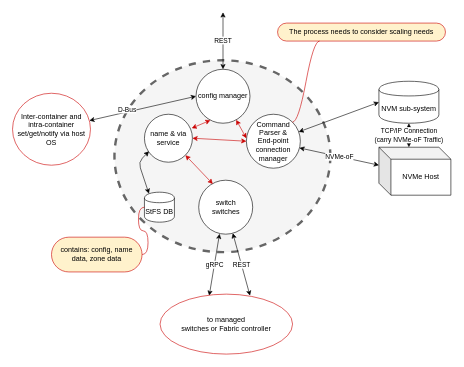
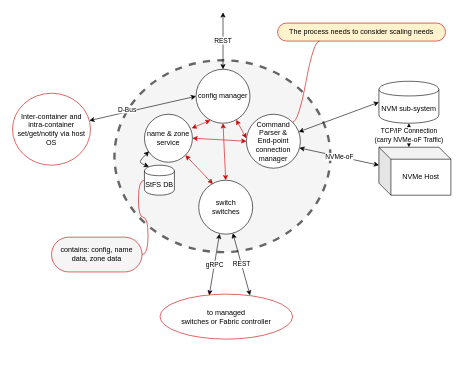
none -> (223, 132)
(168, 138) -> (168, 138)
(159, 207) -> (159, 180)
(97, 255) -> (97, 255)
(226, 324) -> (226, 317)
